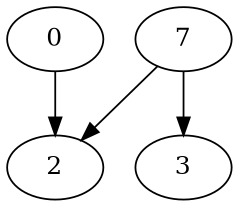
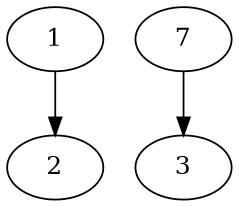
(55, 39) -> (55, 39)
(126, 97) -> none
